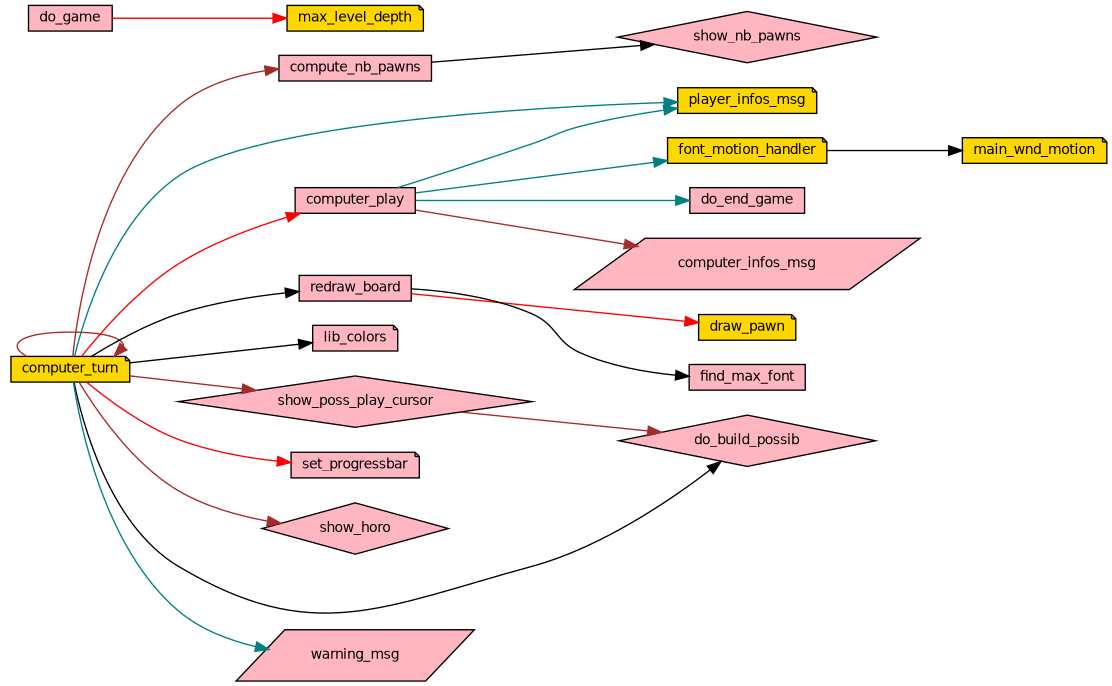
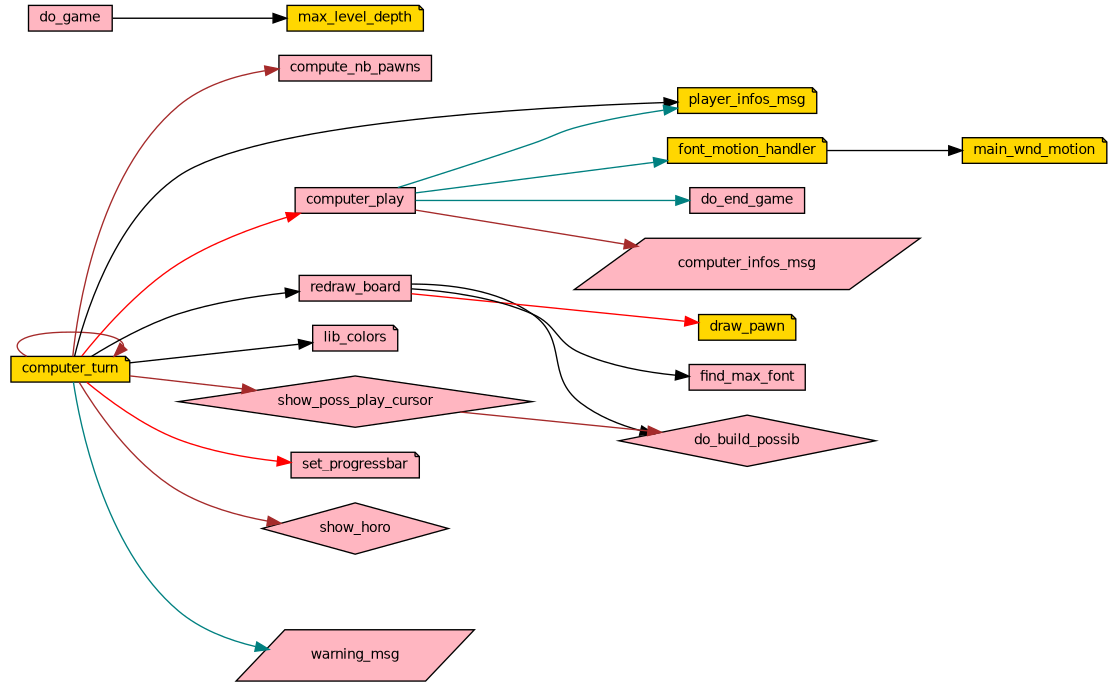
(193, 18) -> (193, 18)
(747, 37) -> none
(313, 134) -> (313, 134)
(347, 612) -> (553, 343)
